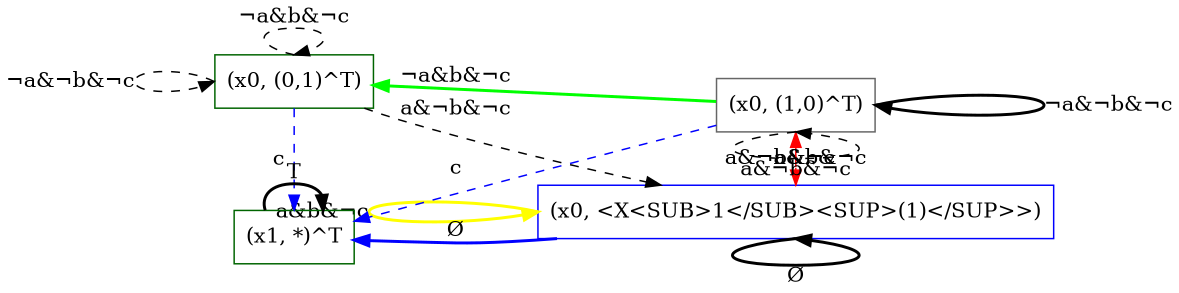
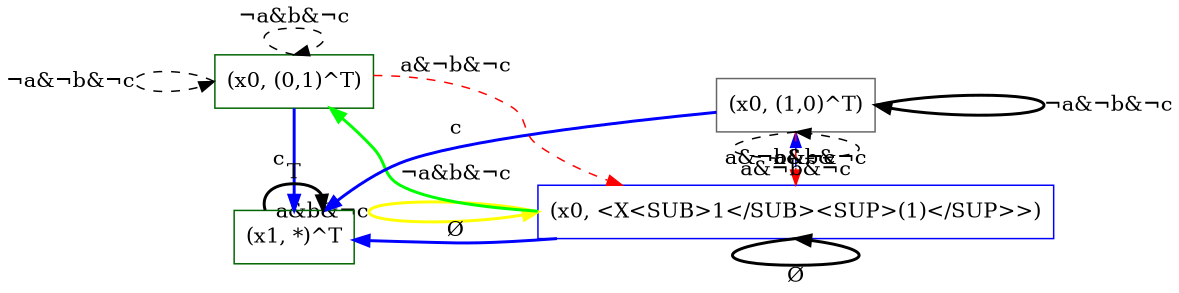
(552, 94) -> (418, 193)
(504, 149) -> (504, 103)
(294, 152) -> (294, 152)
(796, 166) -> (796, 166)
(542, 171) -> (511, 138)
